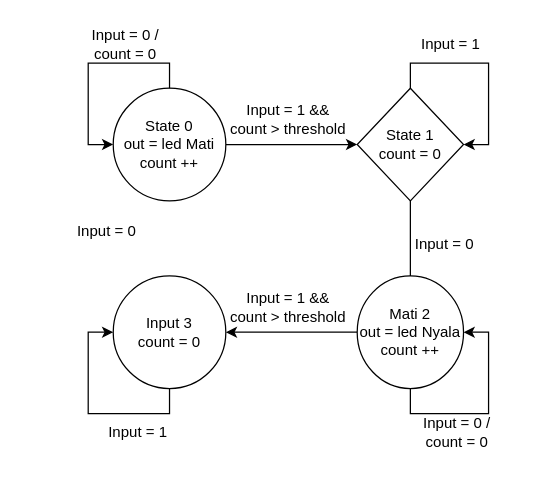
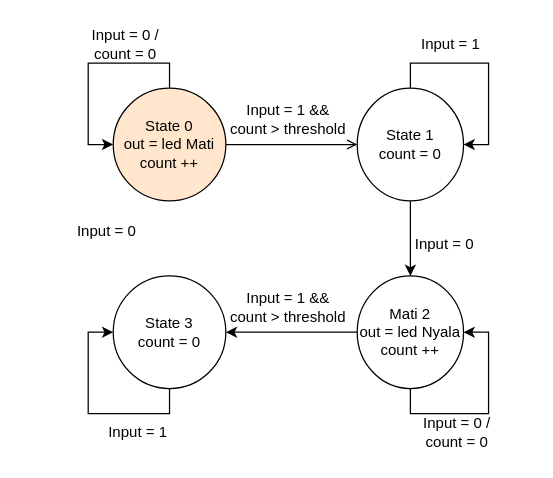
(169, 144) -> (169, 144)
(347, 144) -> (349, 144)
(410, 144) -> (410, 144)
(410, 269) -> (410, 266)
(169, 332) -> (169, 332)
